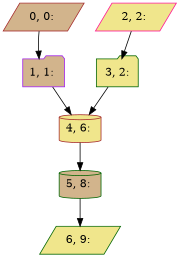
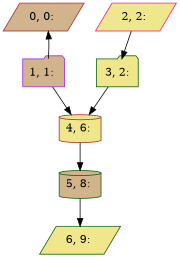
(38, 41) -> (49, 49)
